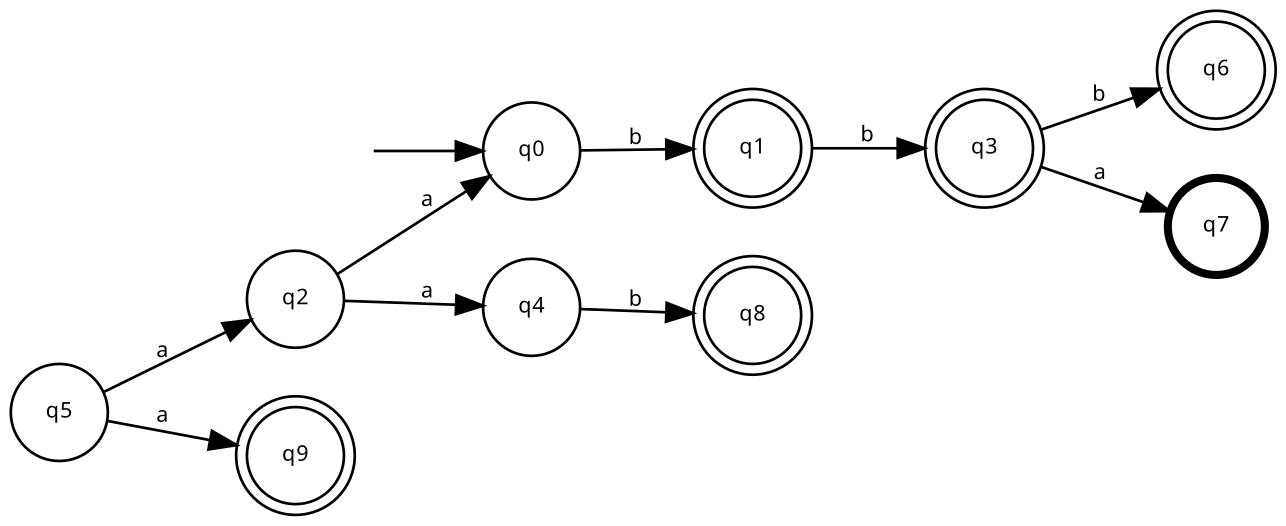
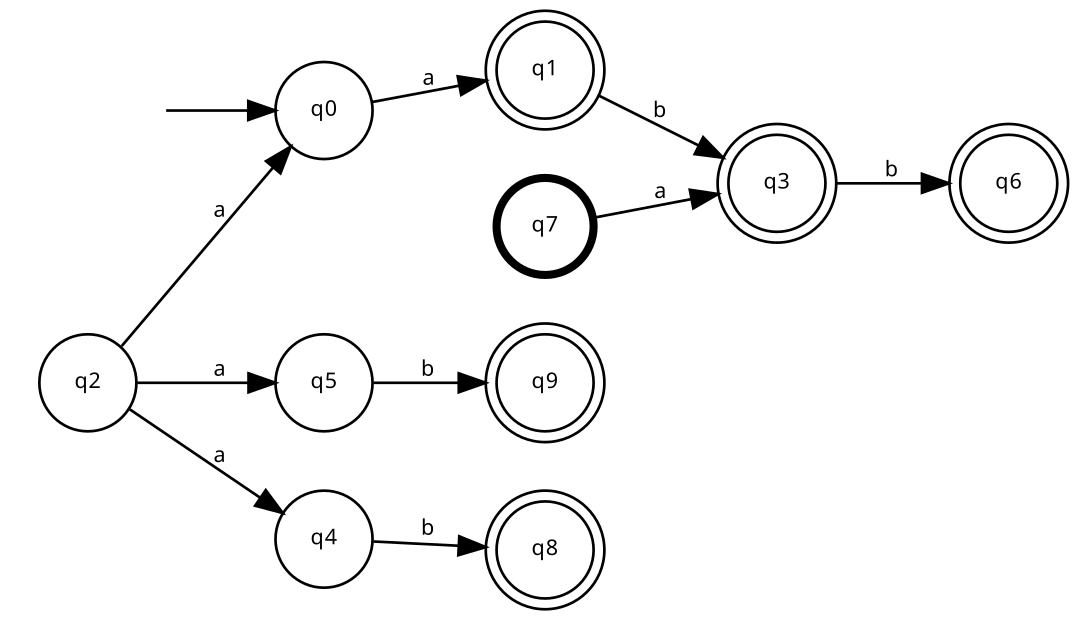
(637, 139) -> (429, 80)
(1092, 184) -> (643, 208)
(165, 362) -> (193, 383)
(163, 417) -> (429, 371)
